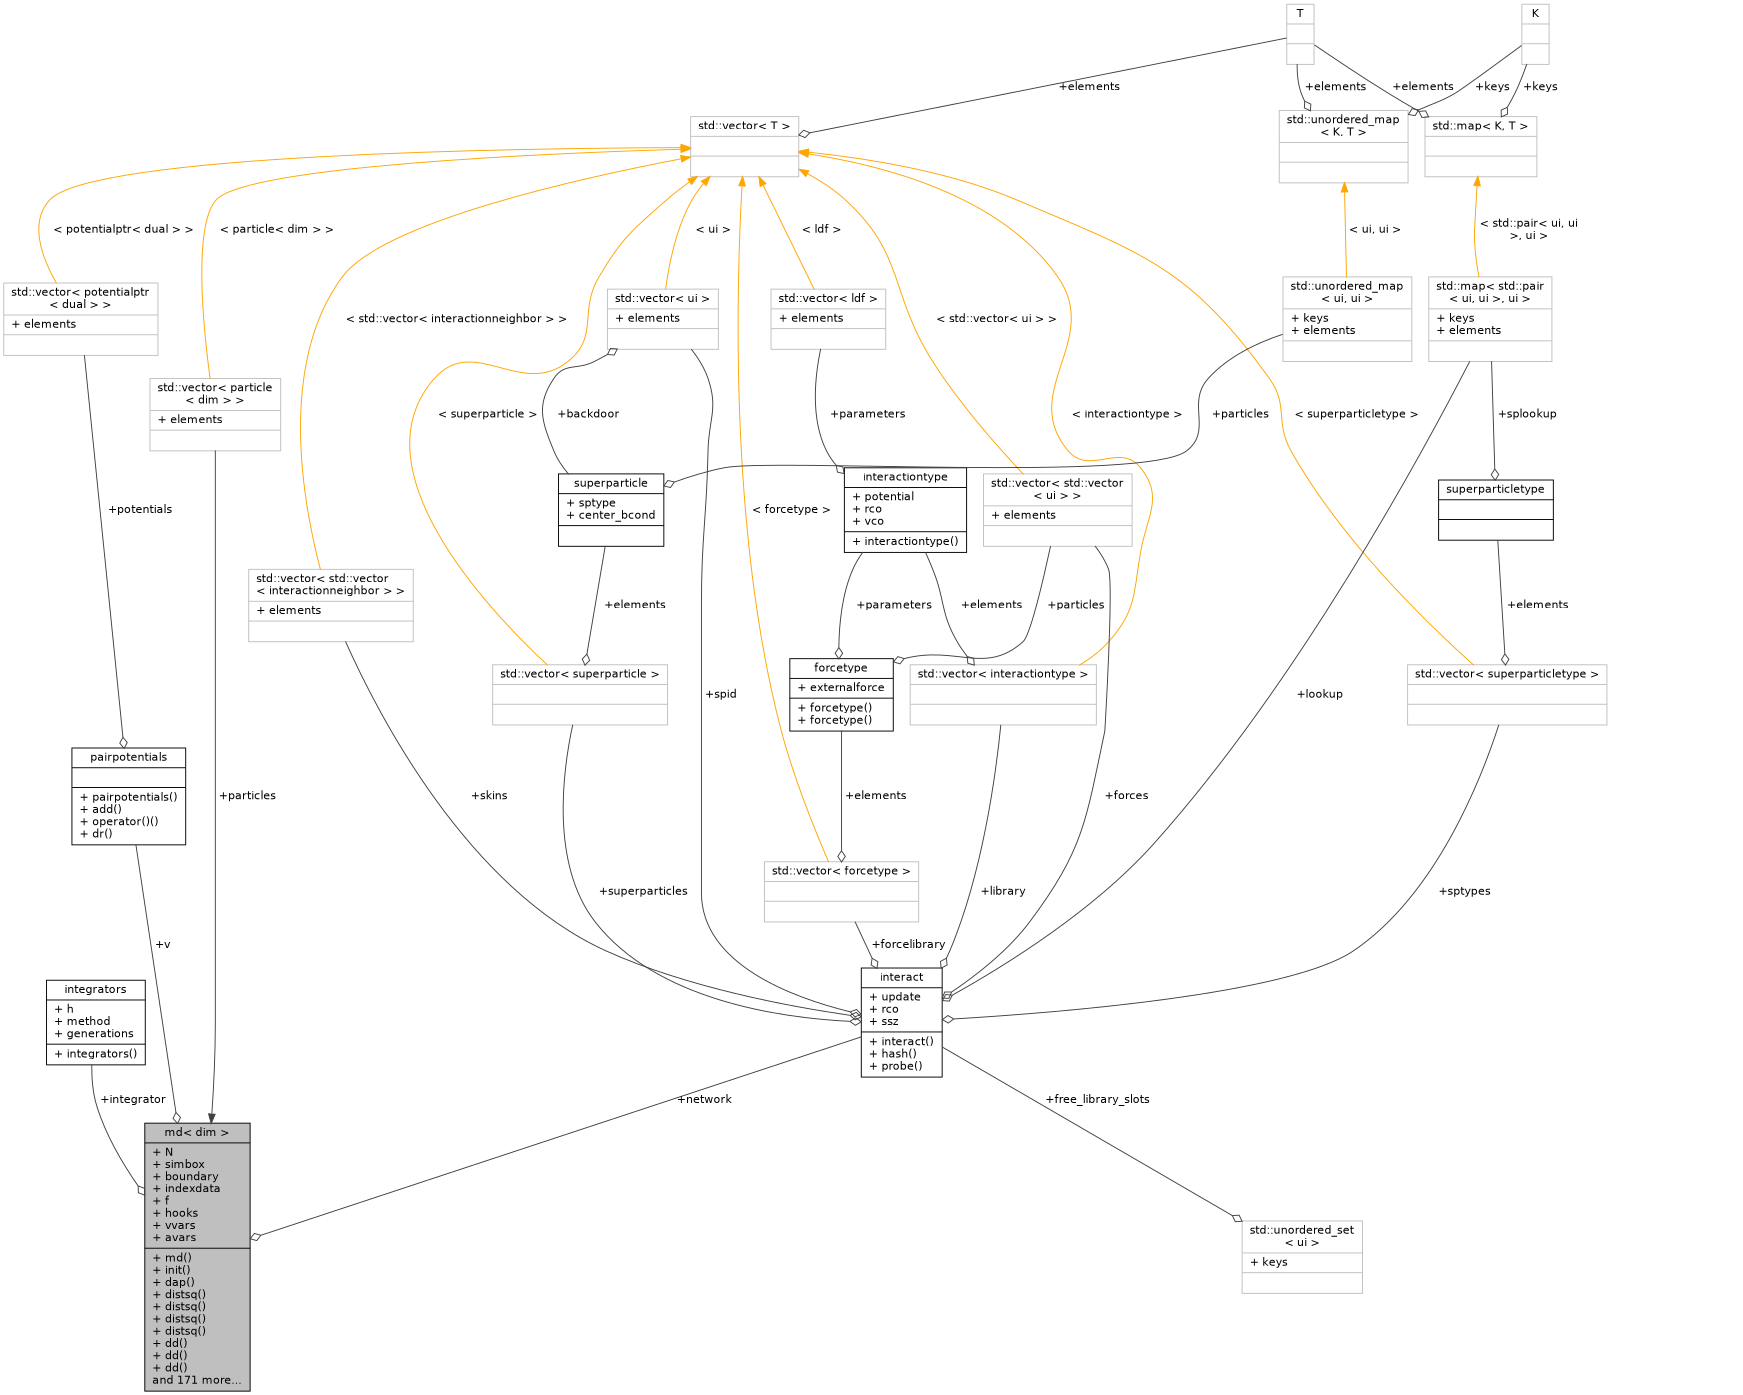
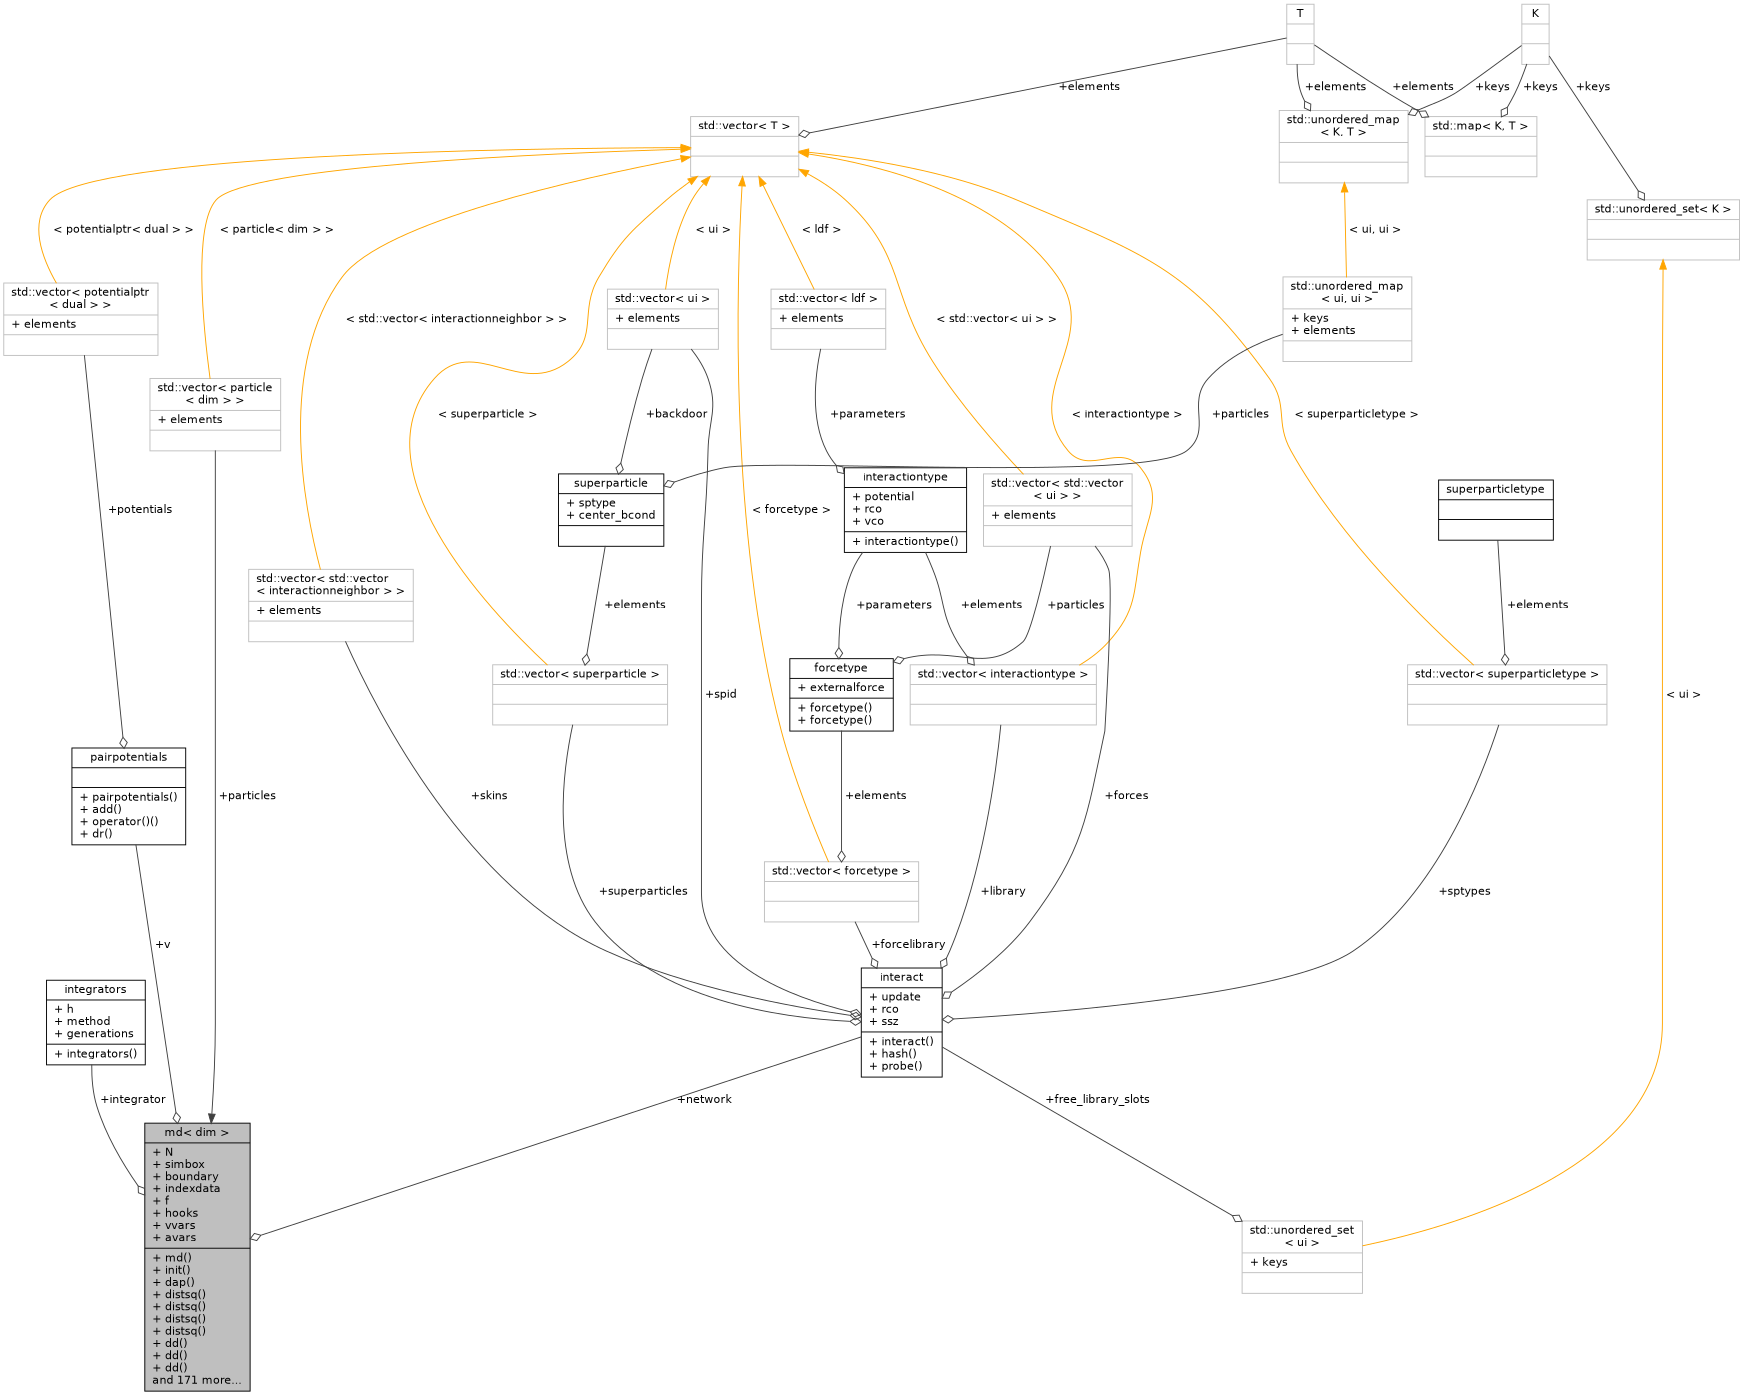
none -> (1663, 230)
(1490, 319) -> none
(544, 398) -> (635, 406)
